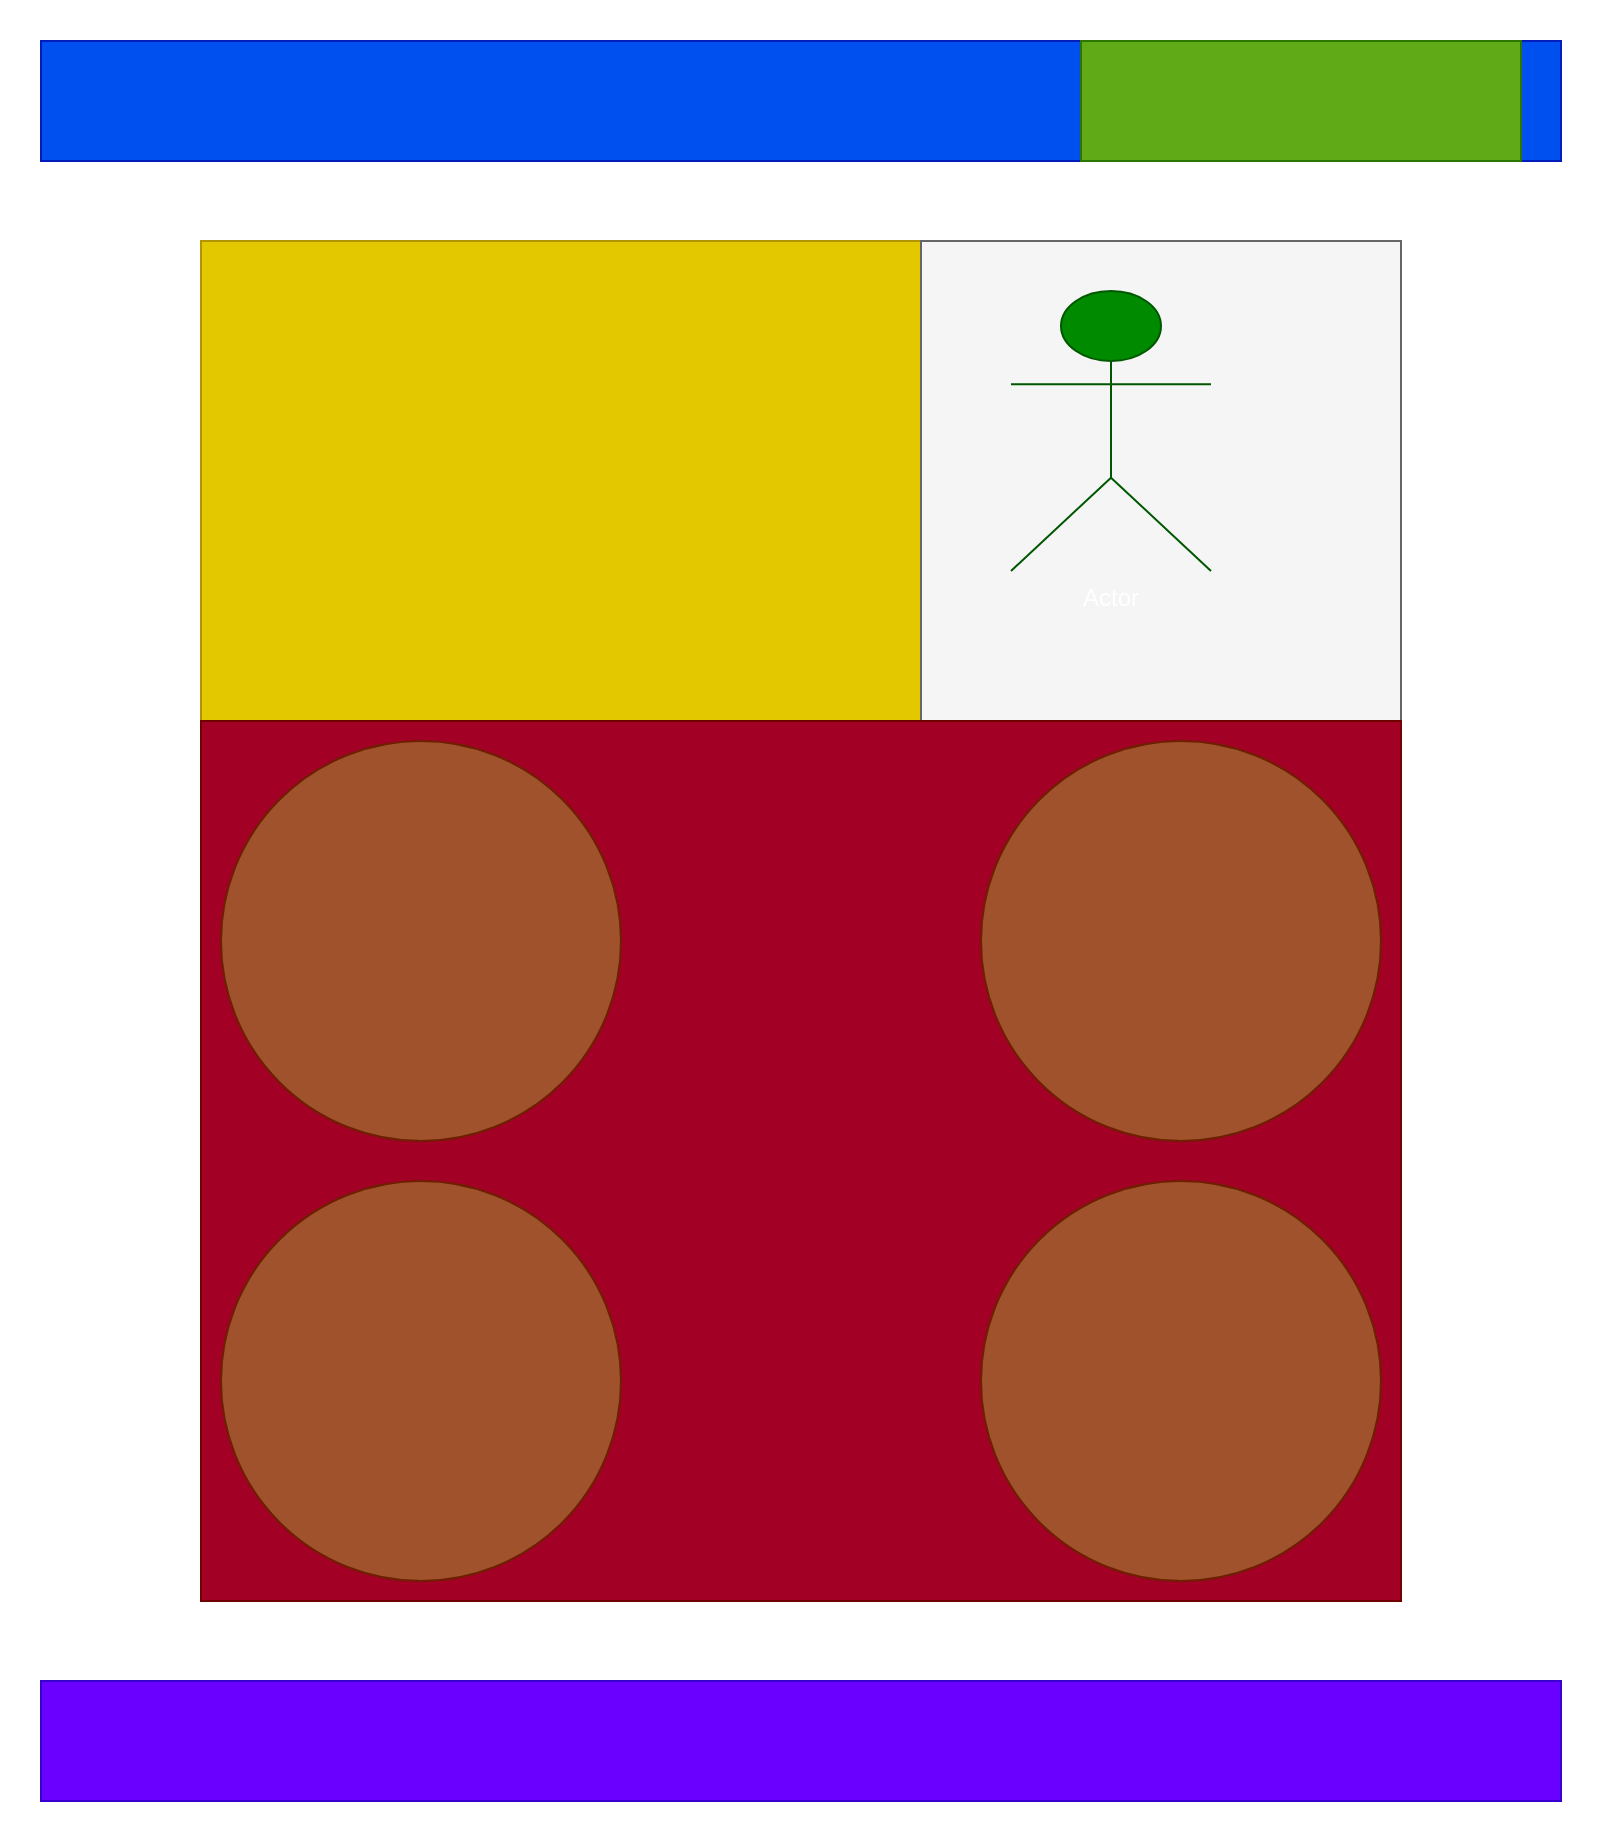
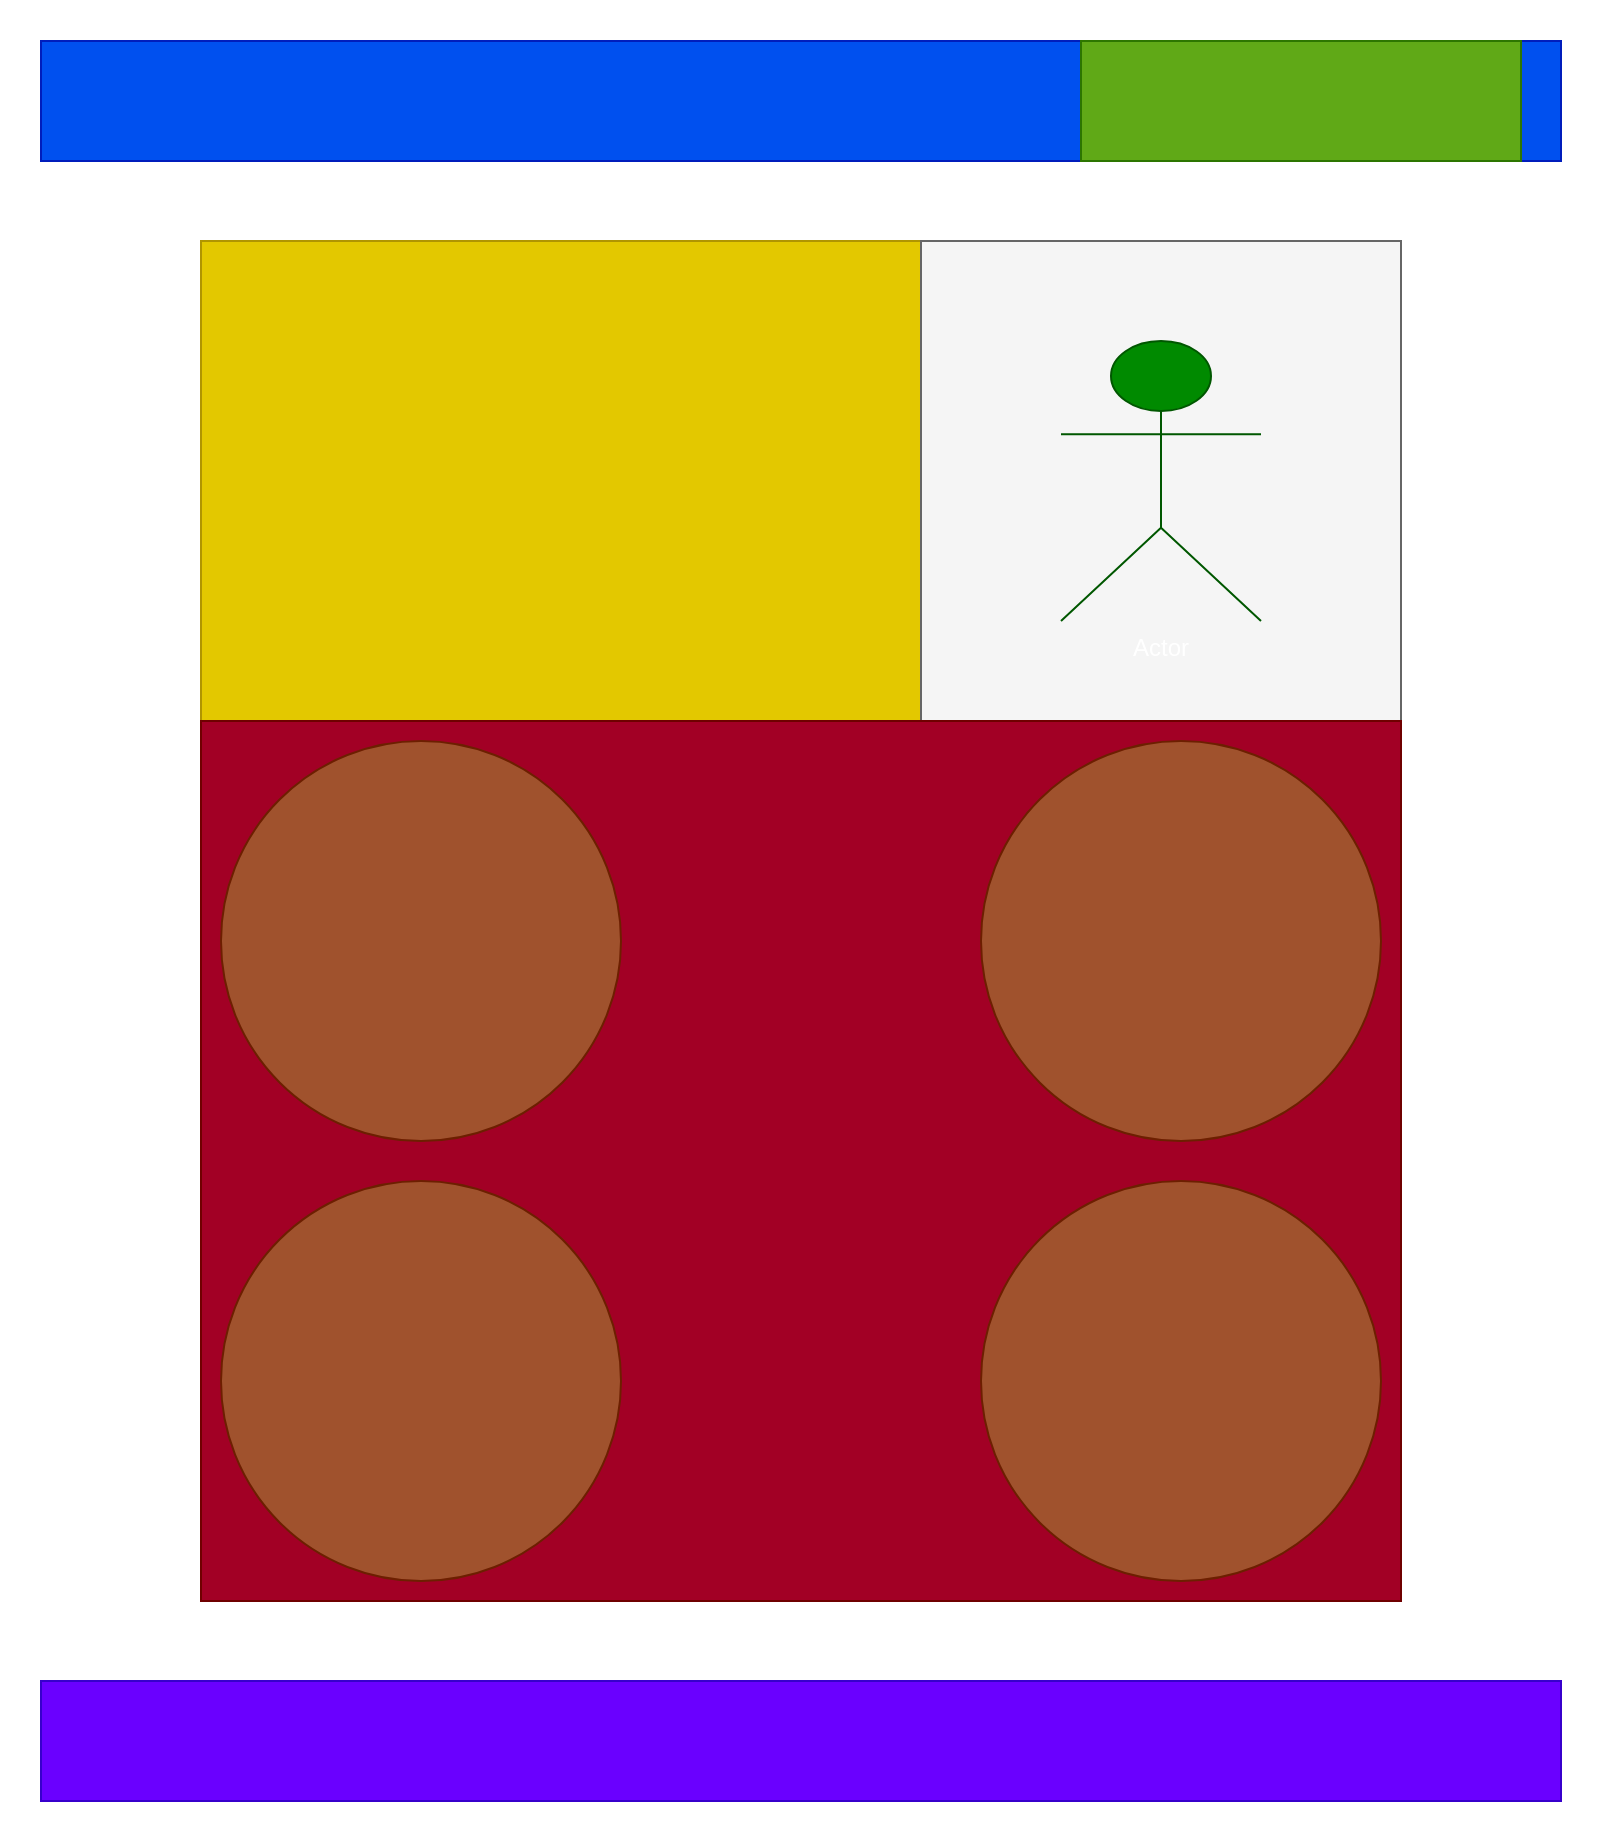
(1111, 431) -> (1161, 481)
